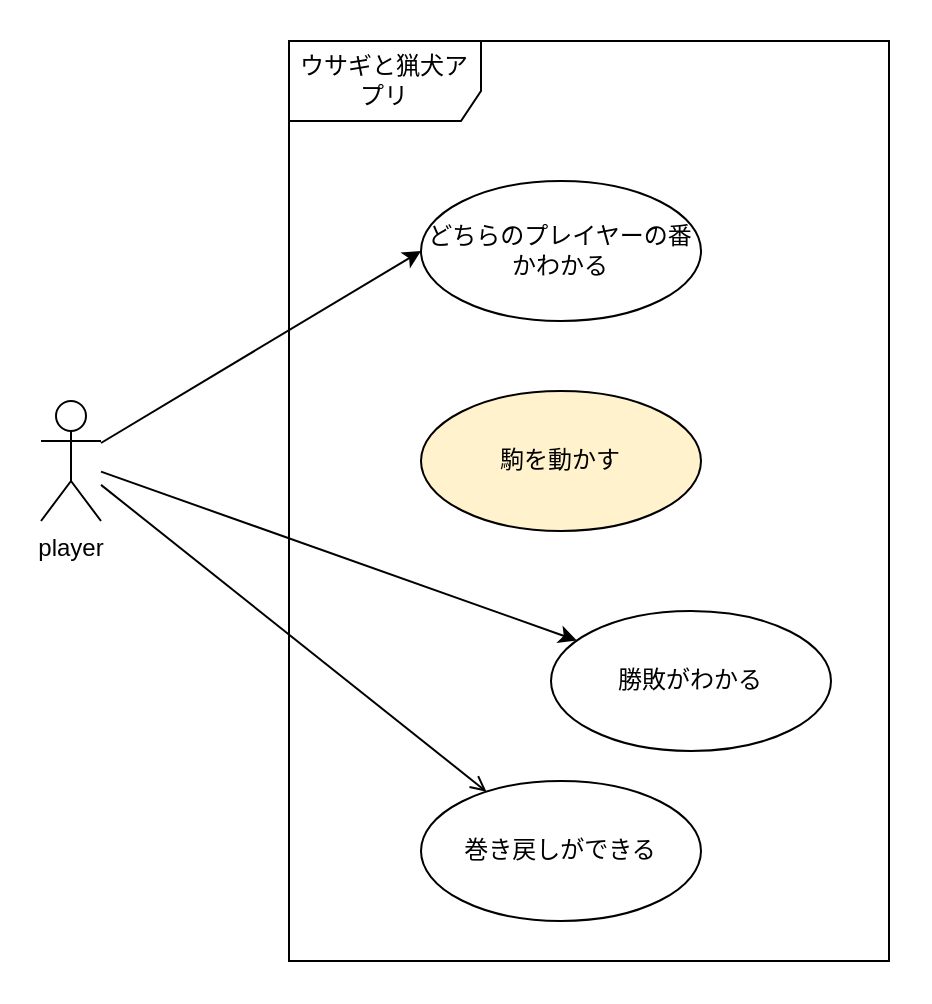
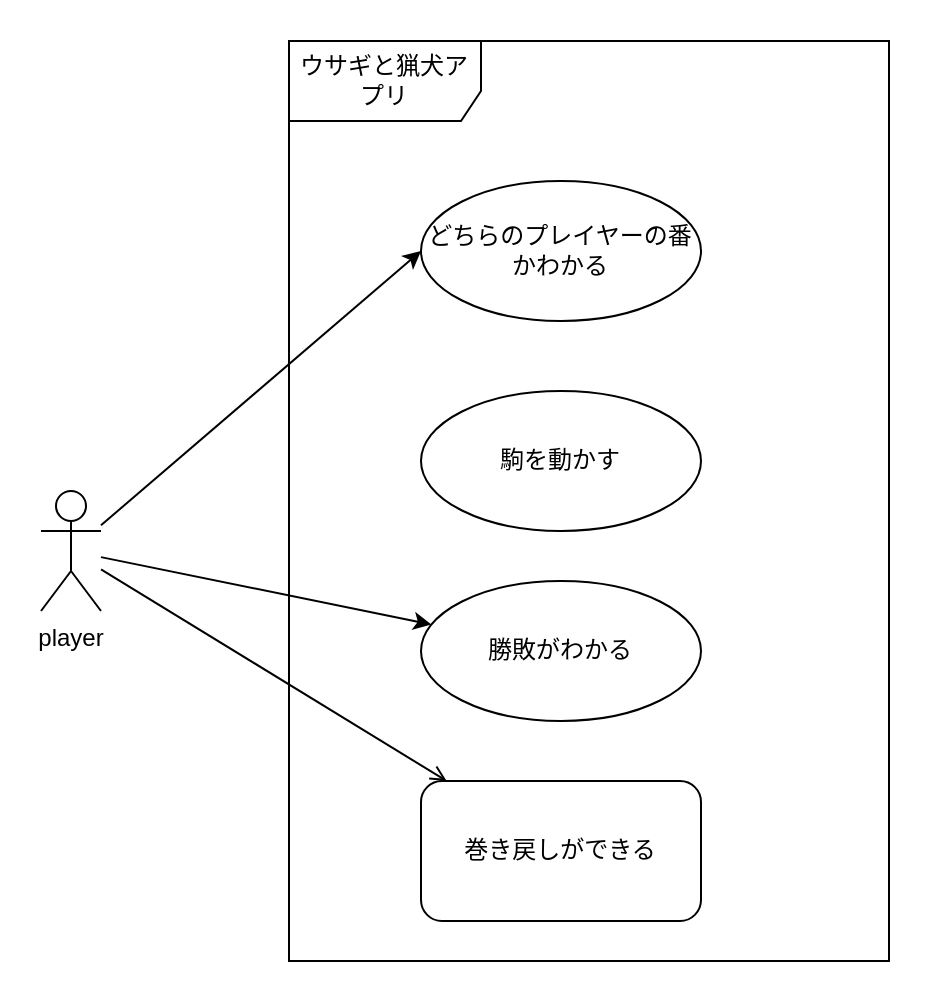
(71, 461) -> (71, 551)
(561, 461) -> (561, 461)
(691, 681) -> (561, 651)
(561, 851) -> (561, 851)
